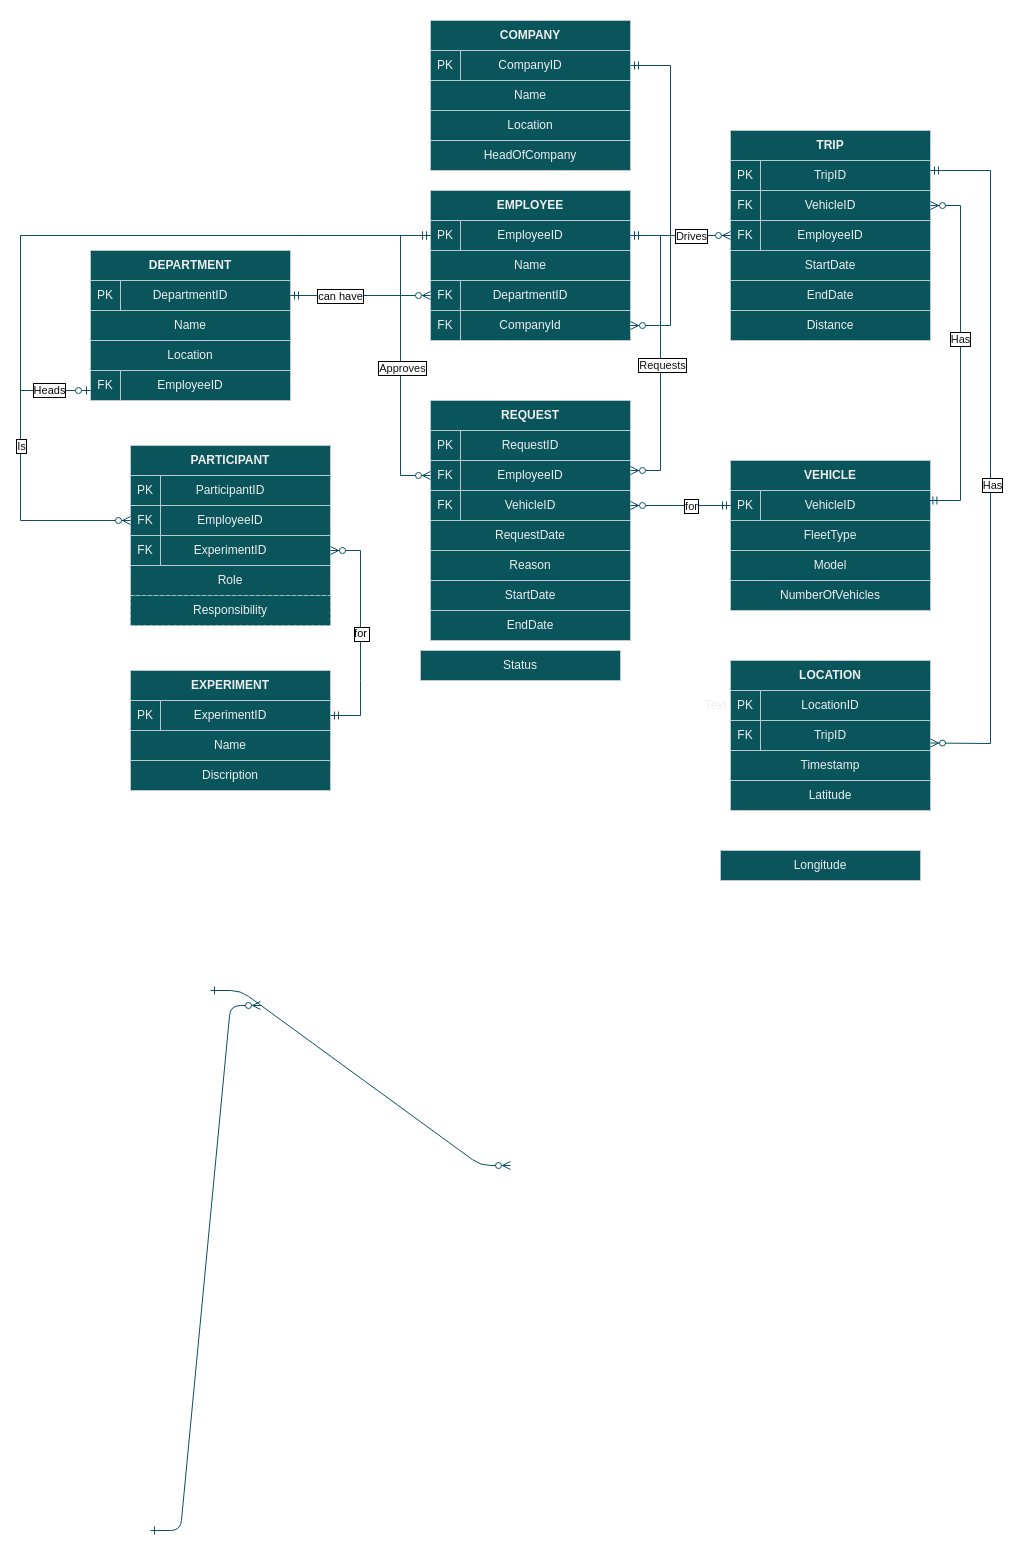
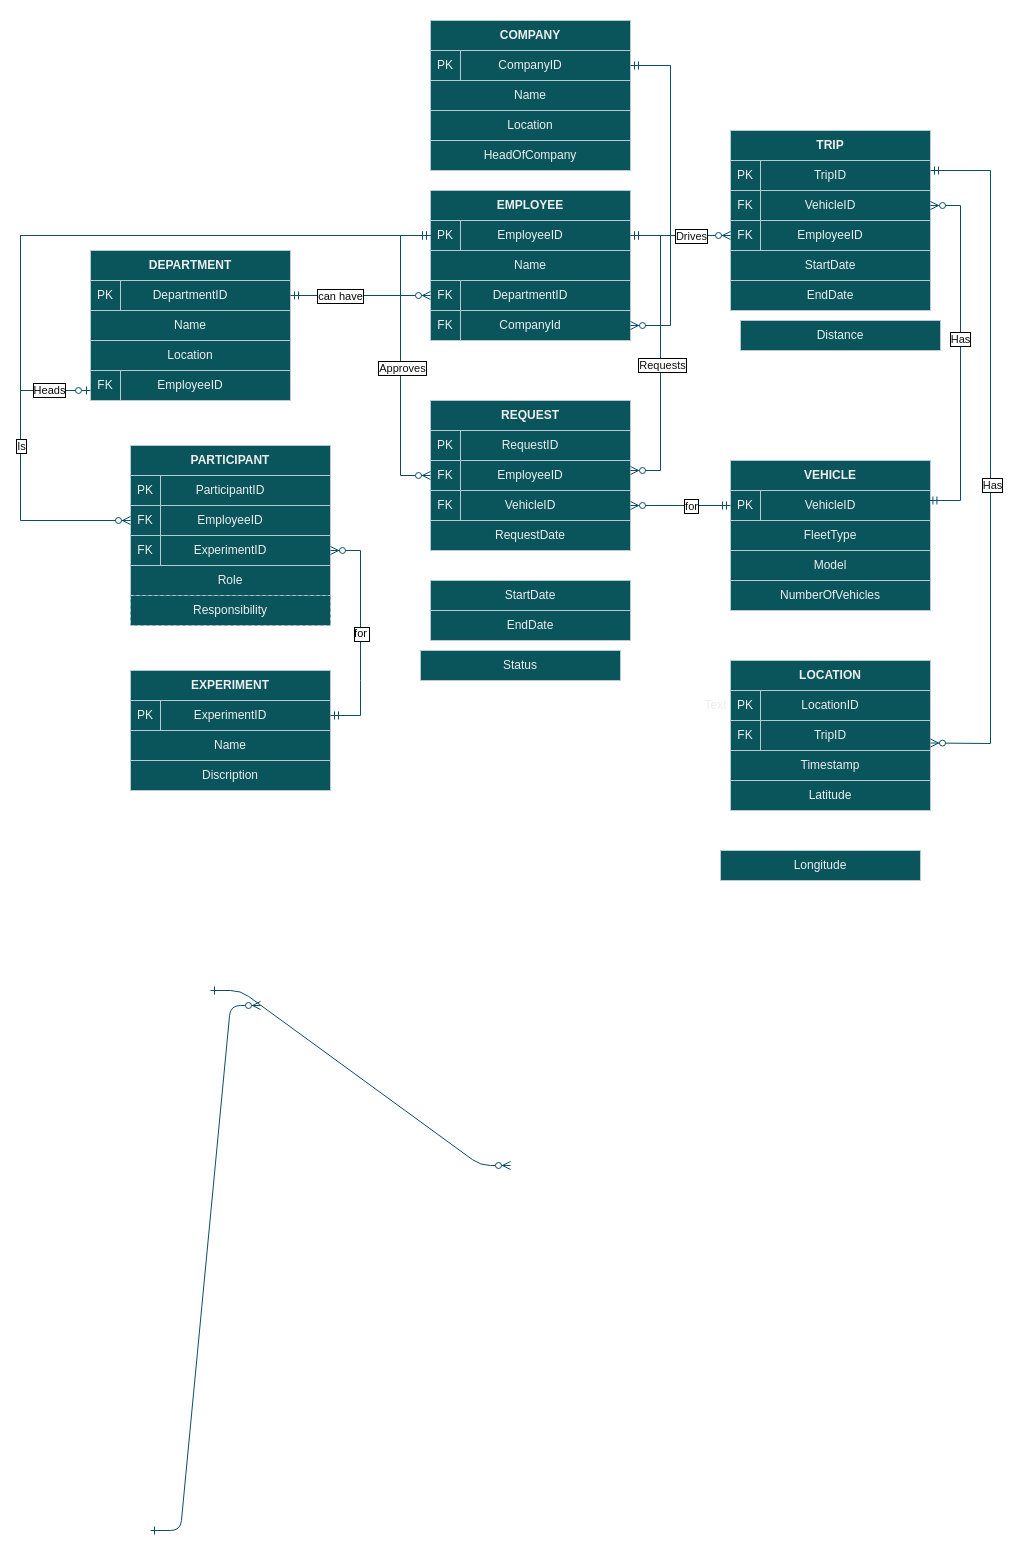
(831, 326) -> (841, 336)
(531, 566) -> none
